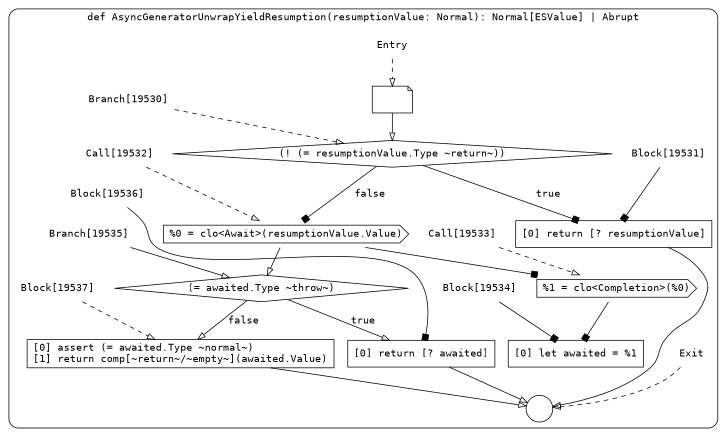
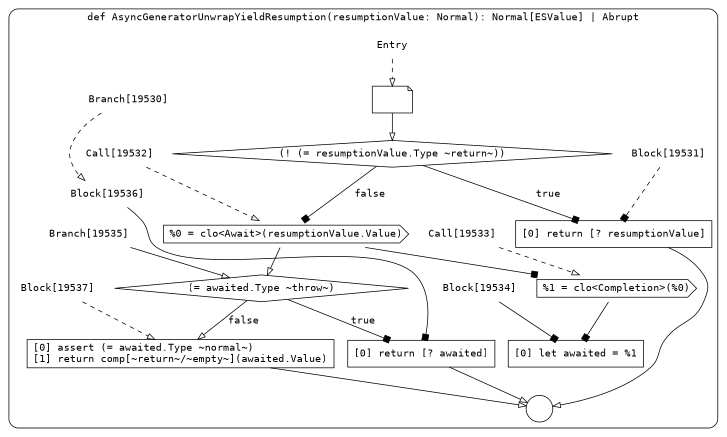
(255, 126) -> (74, 140)
(643, 191) -> (643, 191)
(335, 318) -> (335, 318)
(692, 354) -> none
